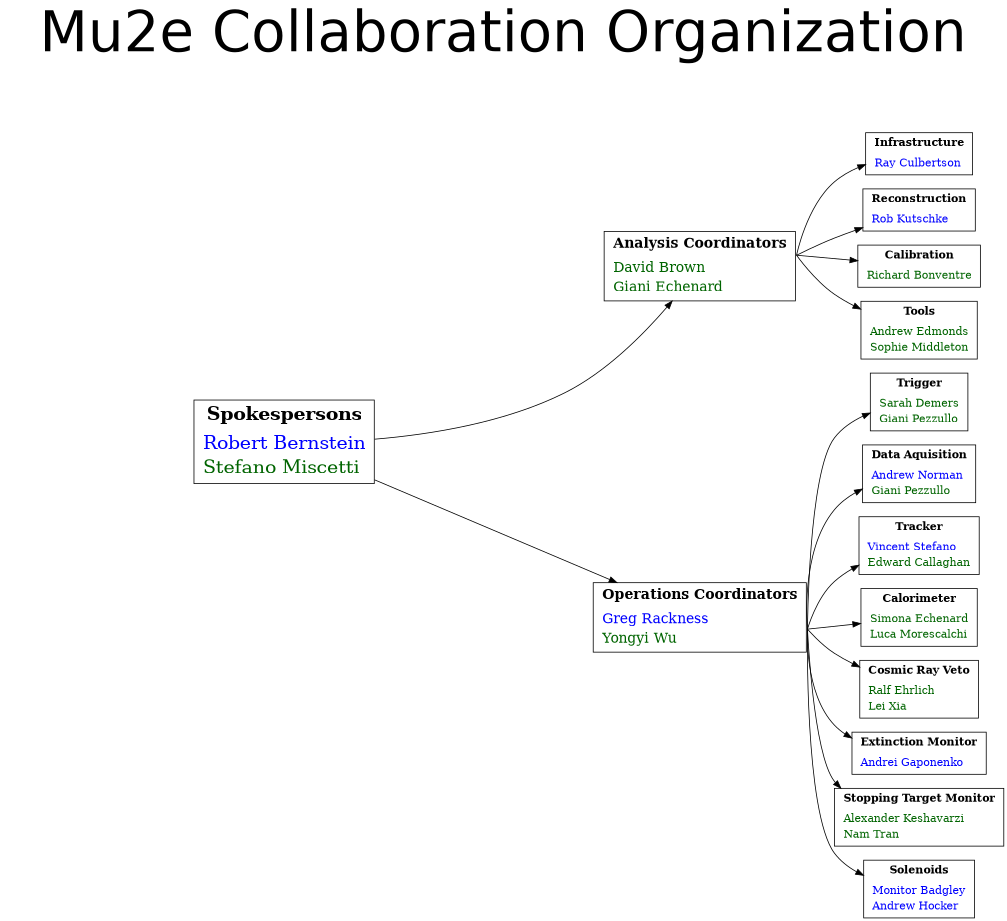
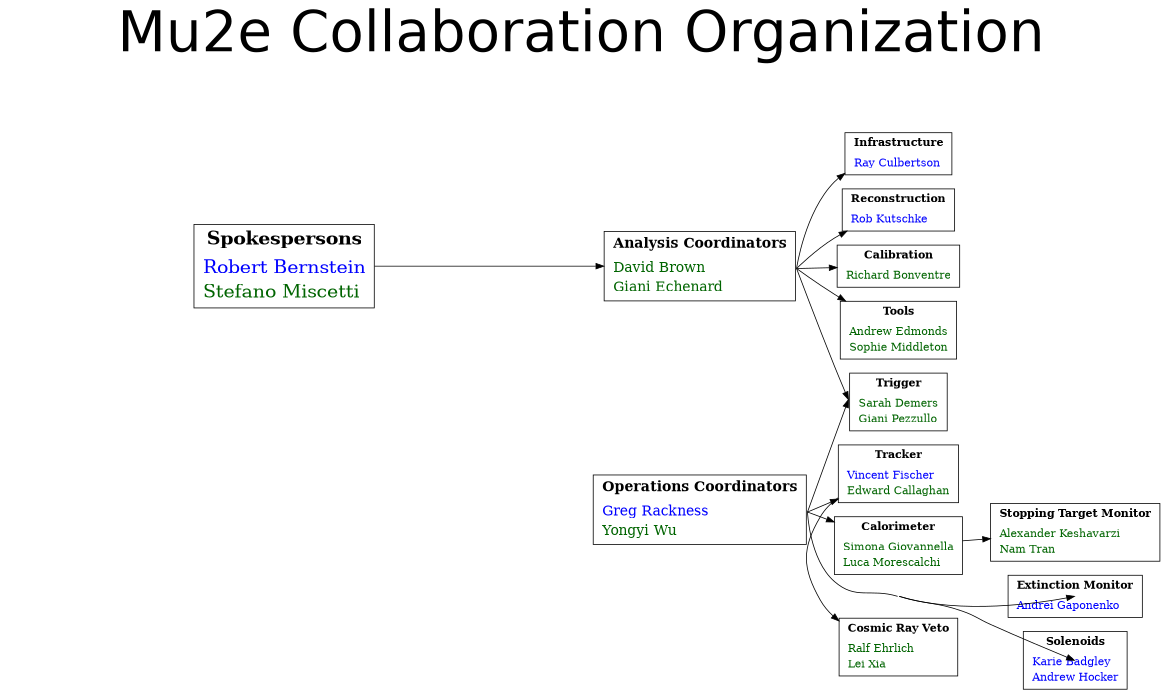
none -> (820, 331)
(919, 474) -> none
(492, 530) -> none
(912, 547) -> (891, 475)
(919, 619) -> (898, 547)
(828, 649) -> (807, 556)
(815, 707) -> (972, 540)
(919, 891) -> (1072, 662)
